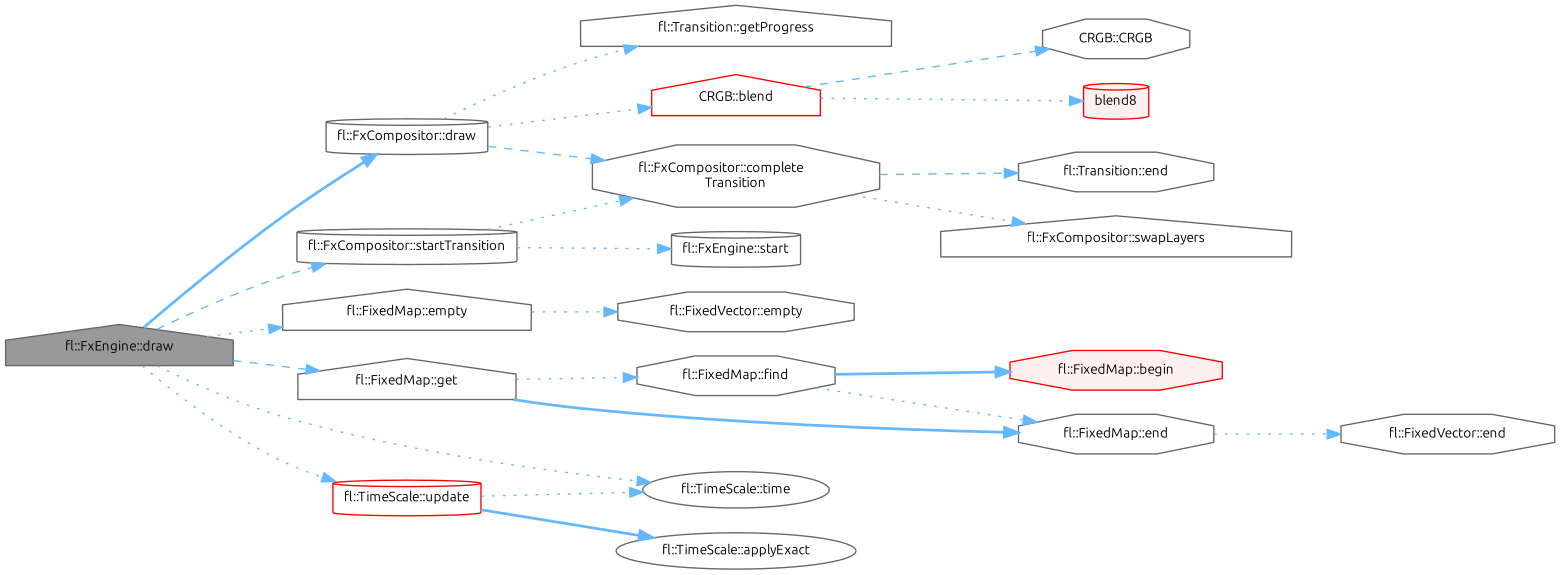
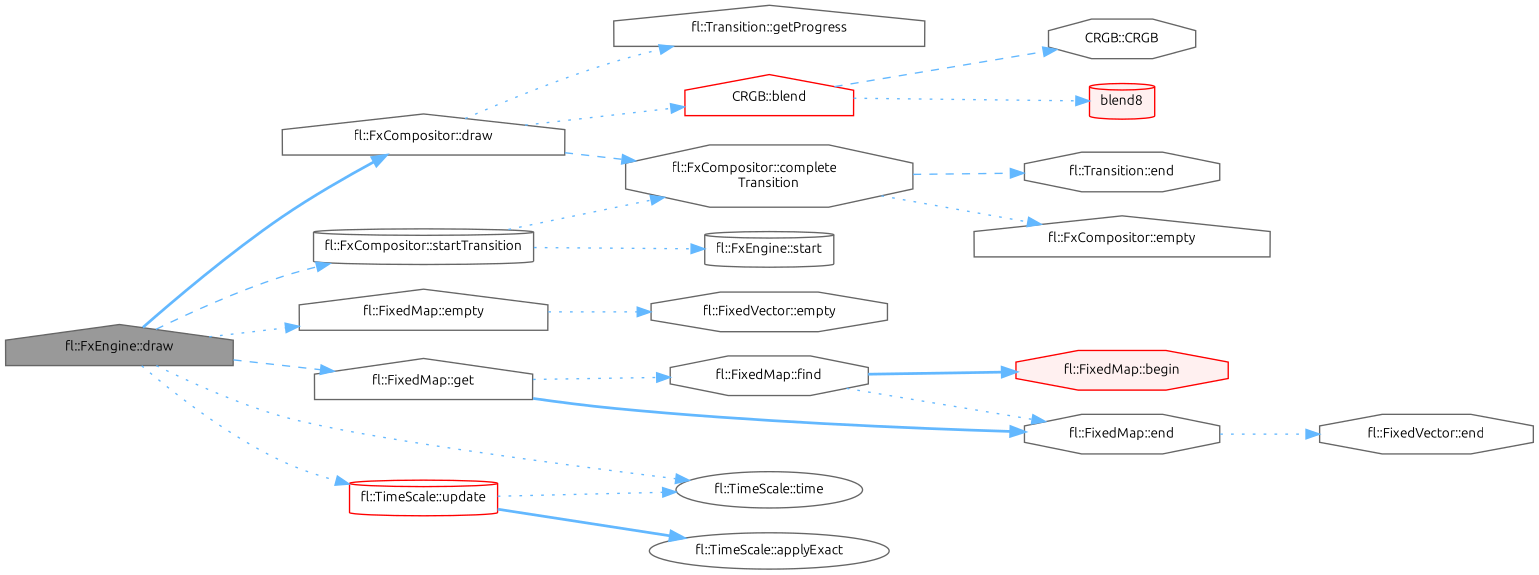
(407, 137) -> (424, 137)
(1116, 239) -> (1122, 239)
